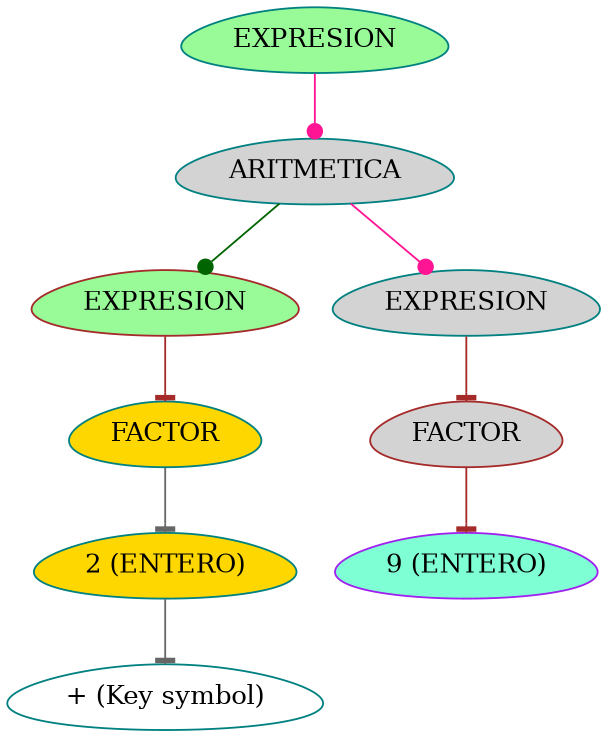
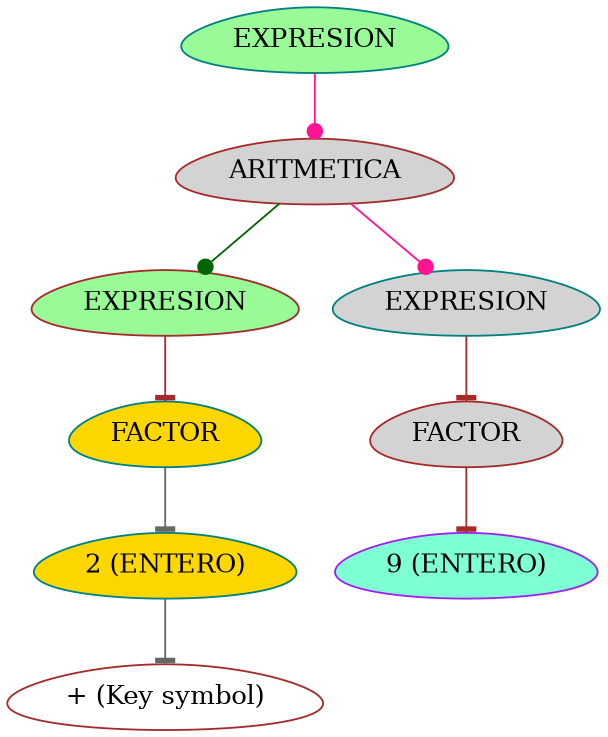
(315, 172) -> (315, 172)
(165, 697) -> (165, 697)
